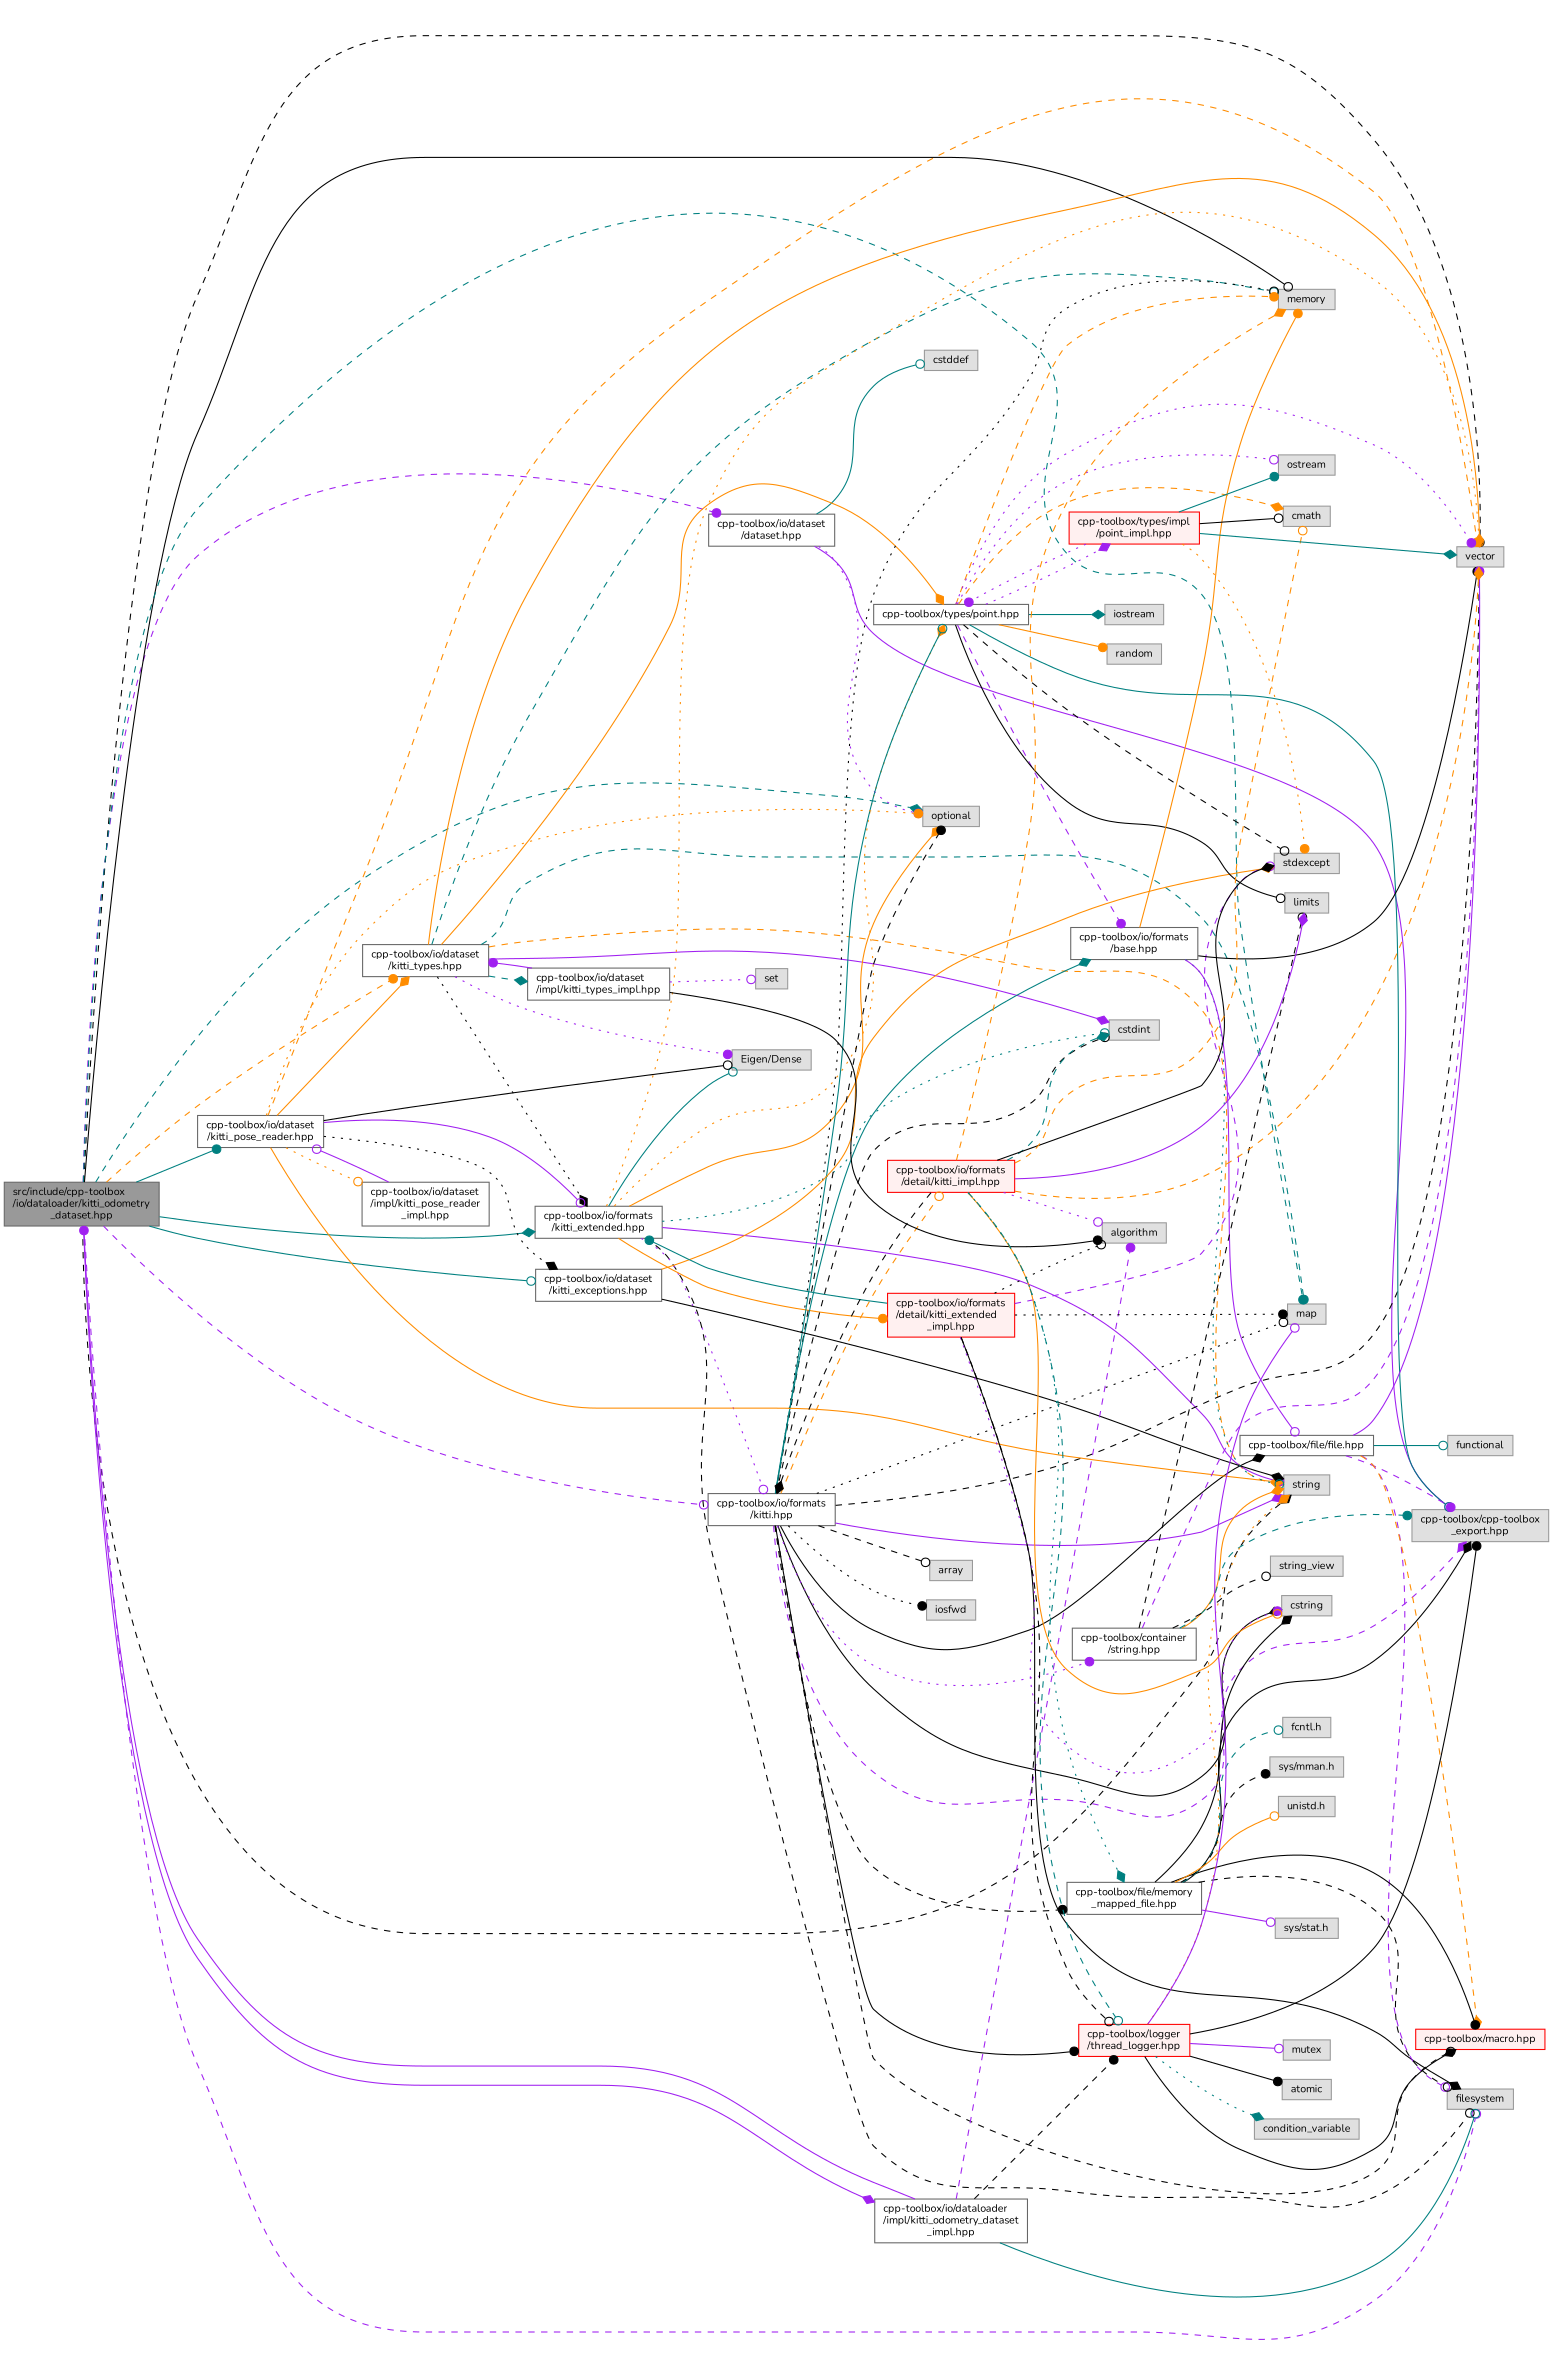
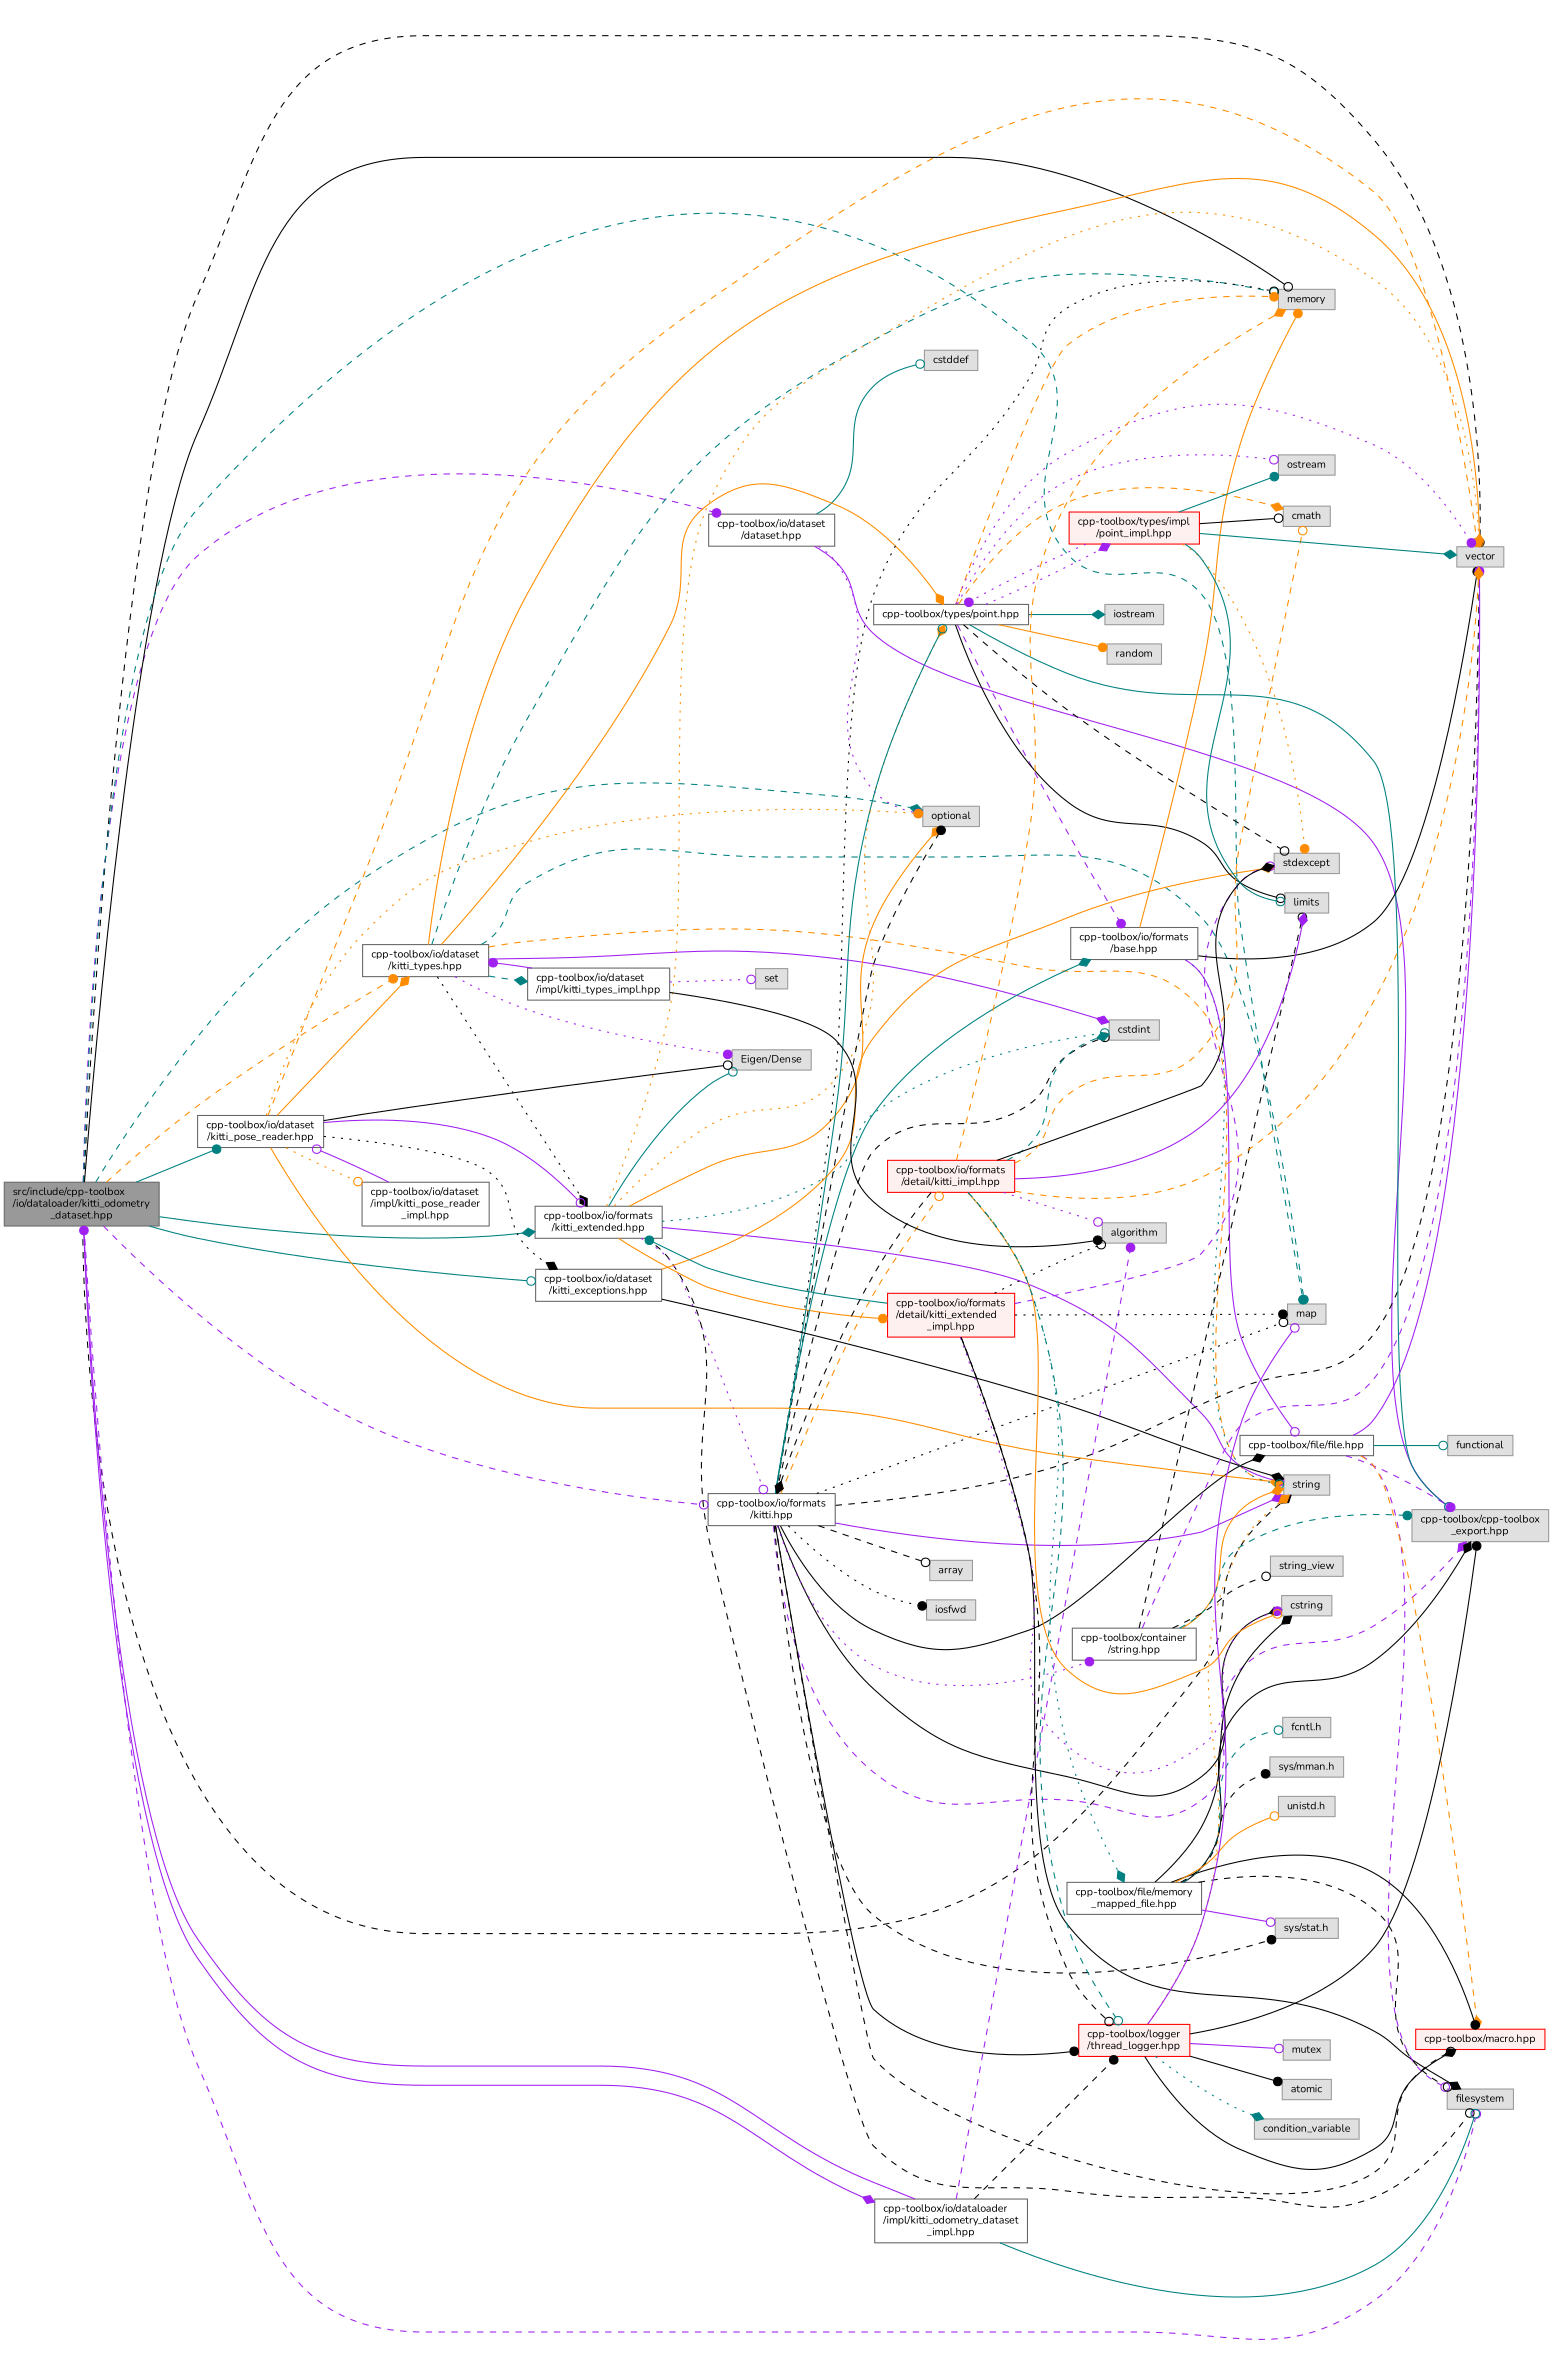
none -> (1216, 731)
(834, 1796) -> (874, 1916)
